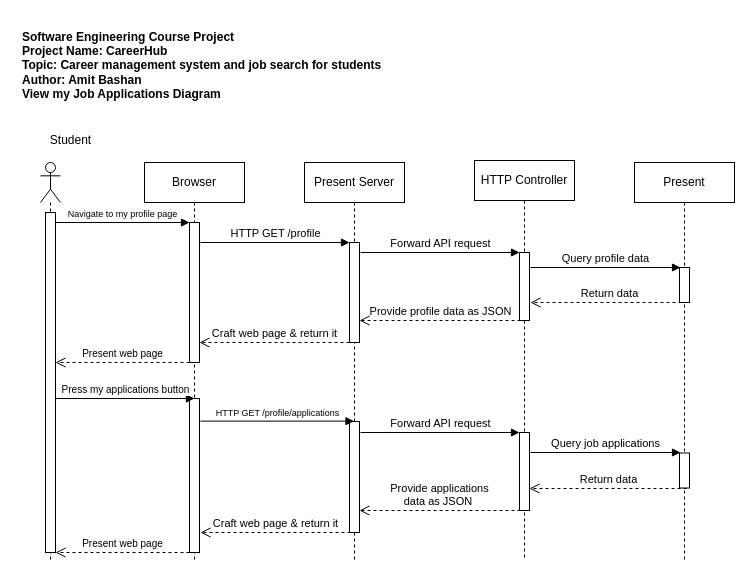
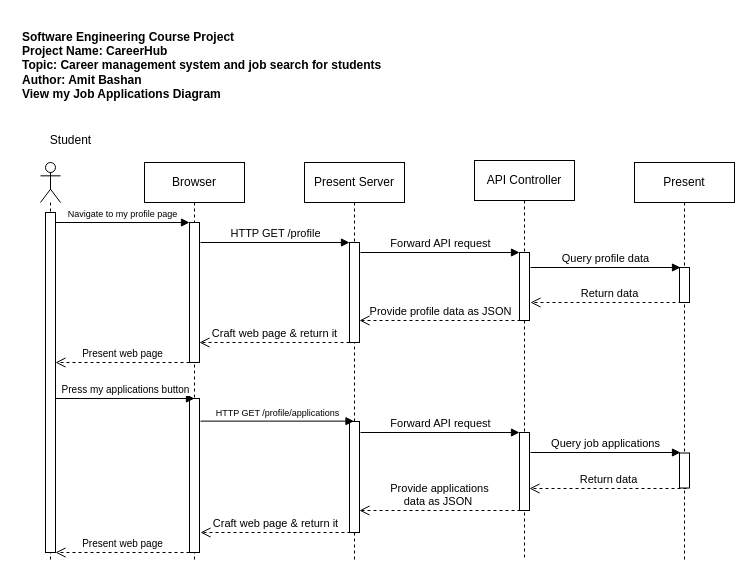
(525, 181) -> (525, 181)
